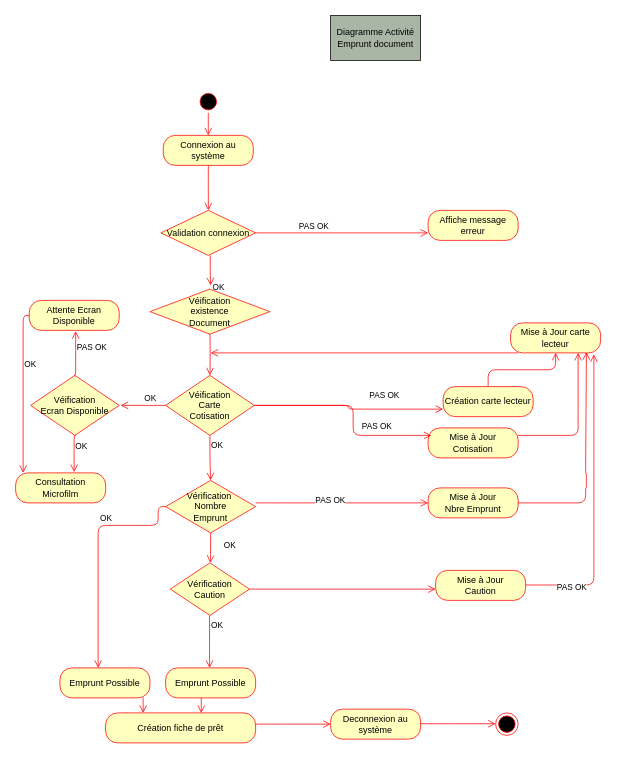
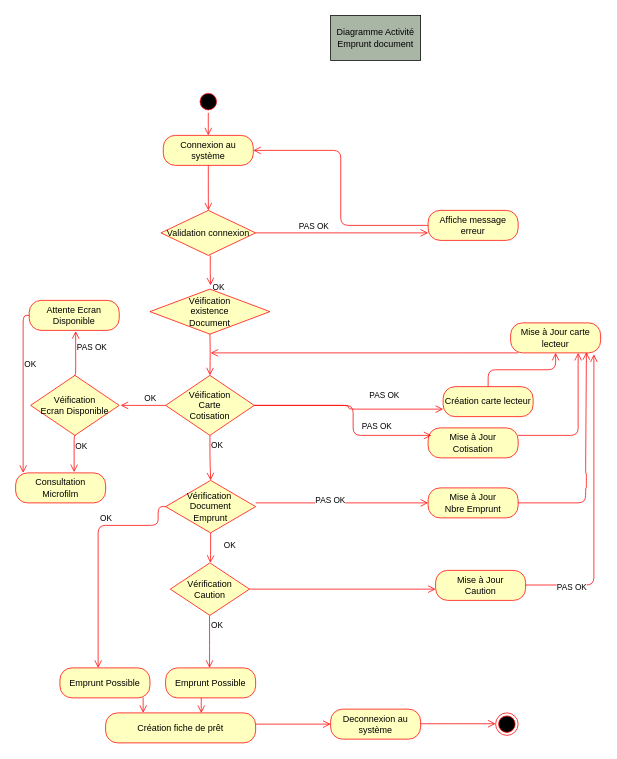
none -> (341, 189)
(210, 507) -> (210, 507)
